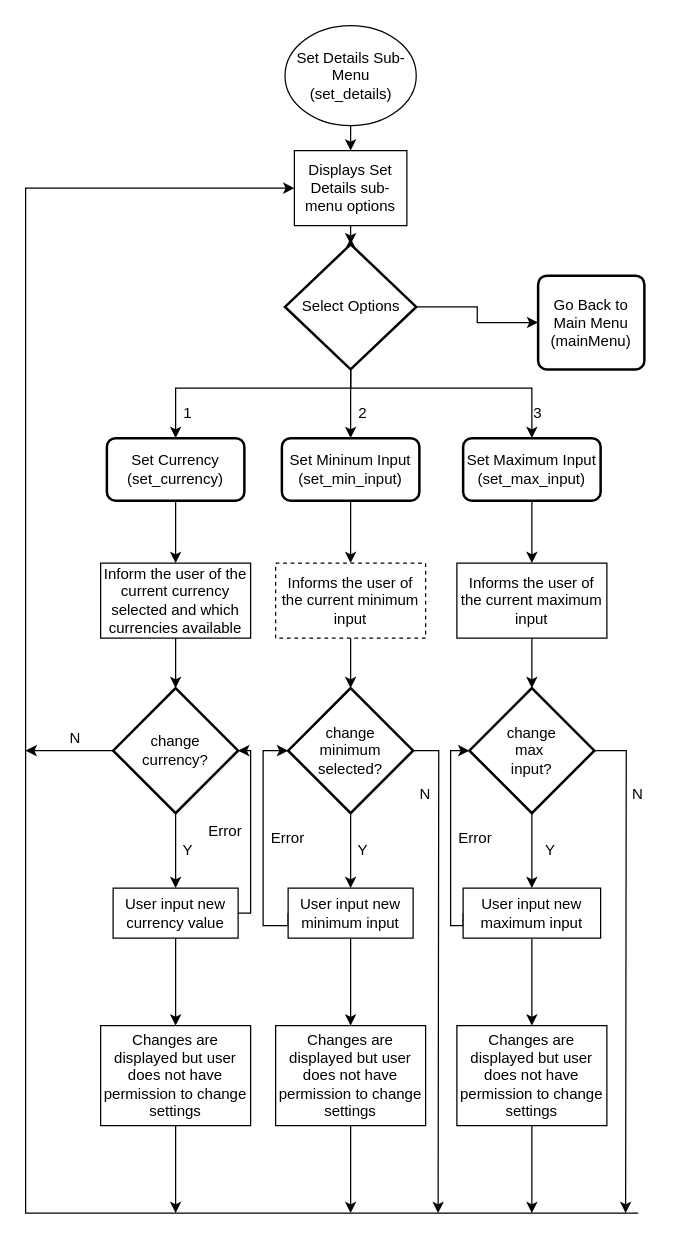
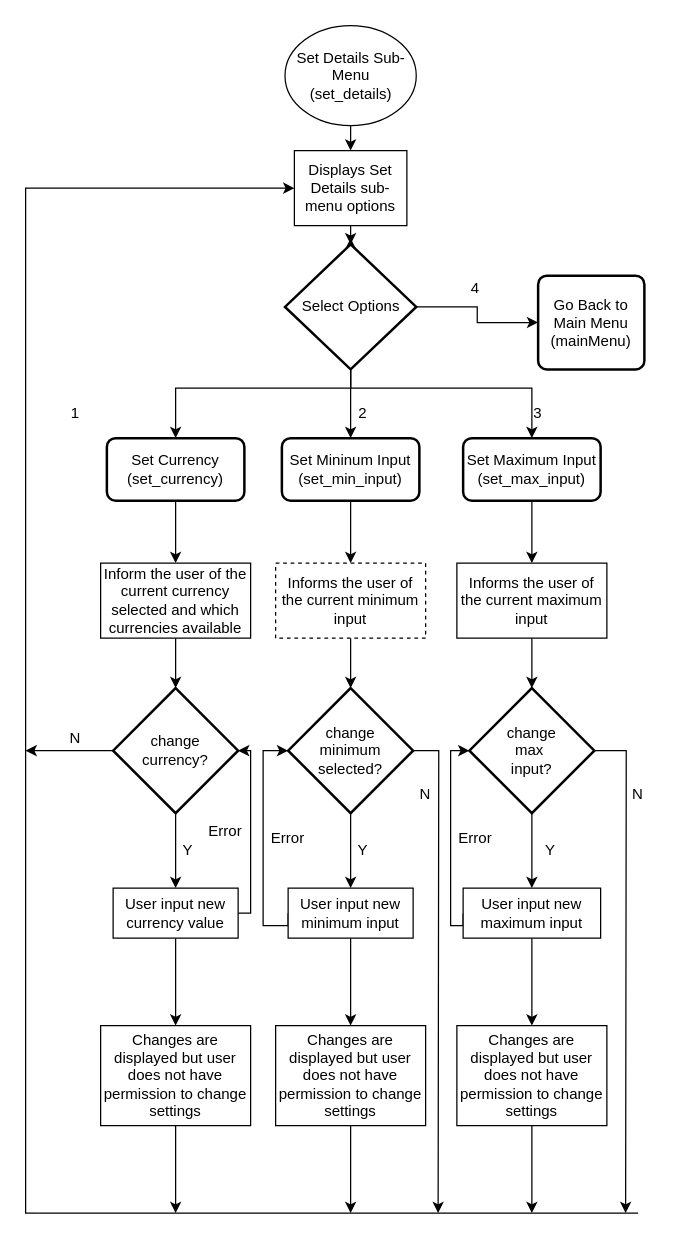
none -> (476, 288)
(188, 413) -> (76, 413)
